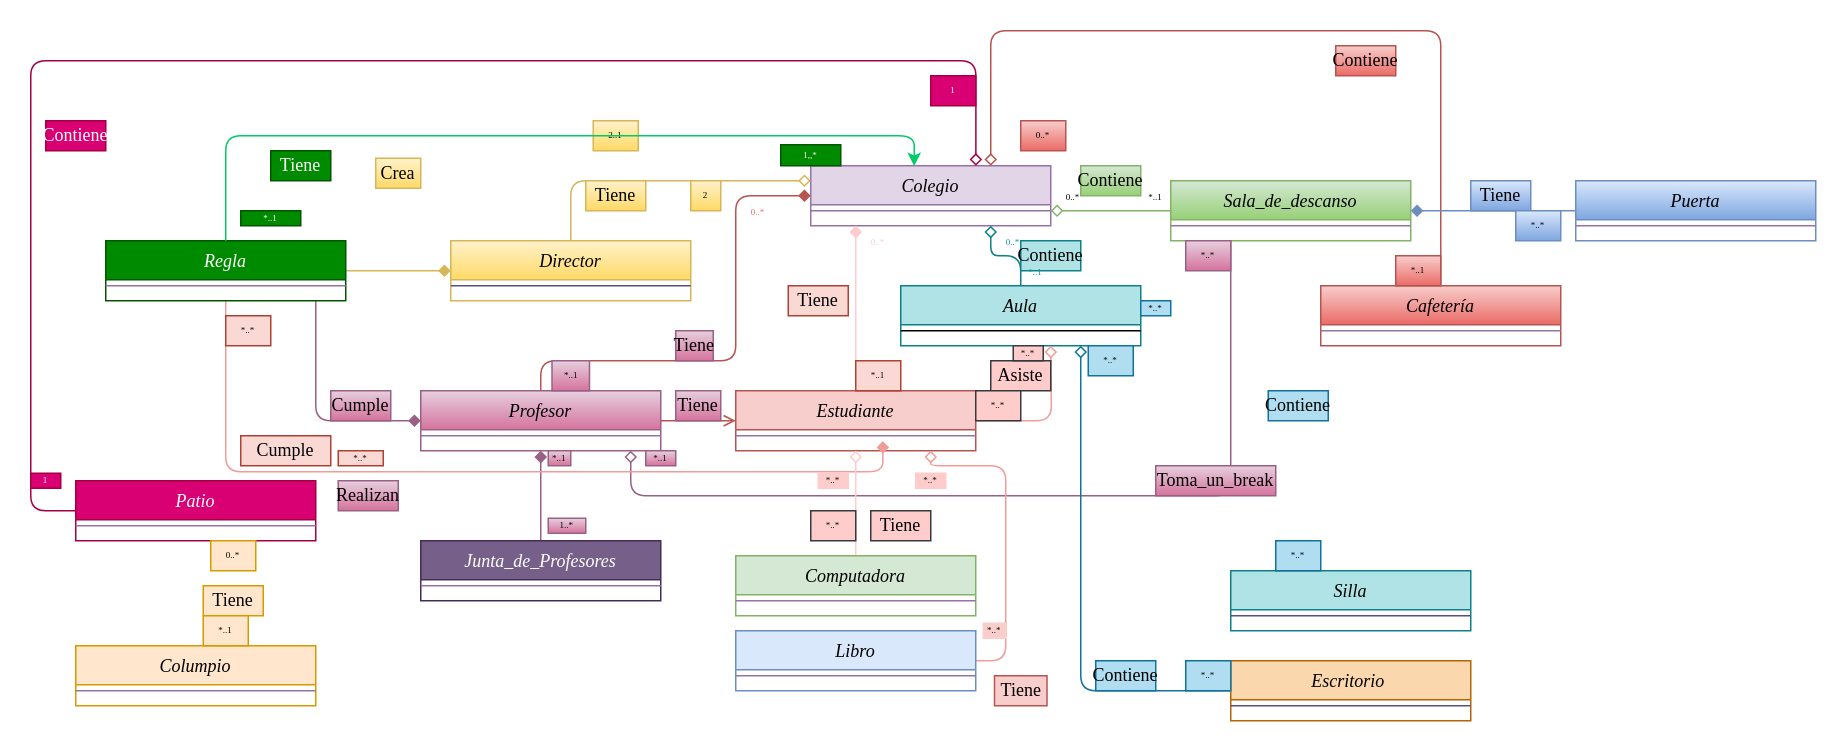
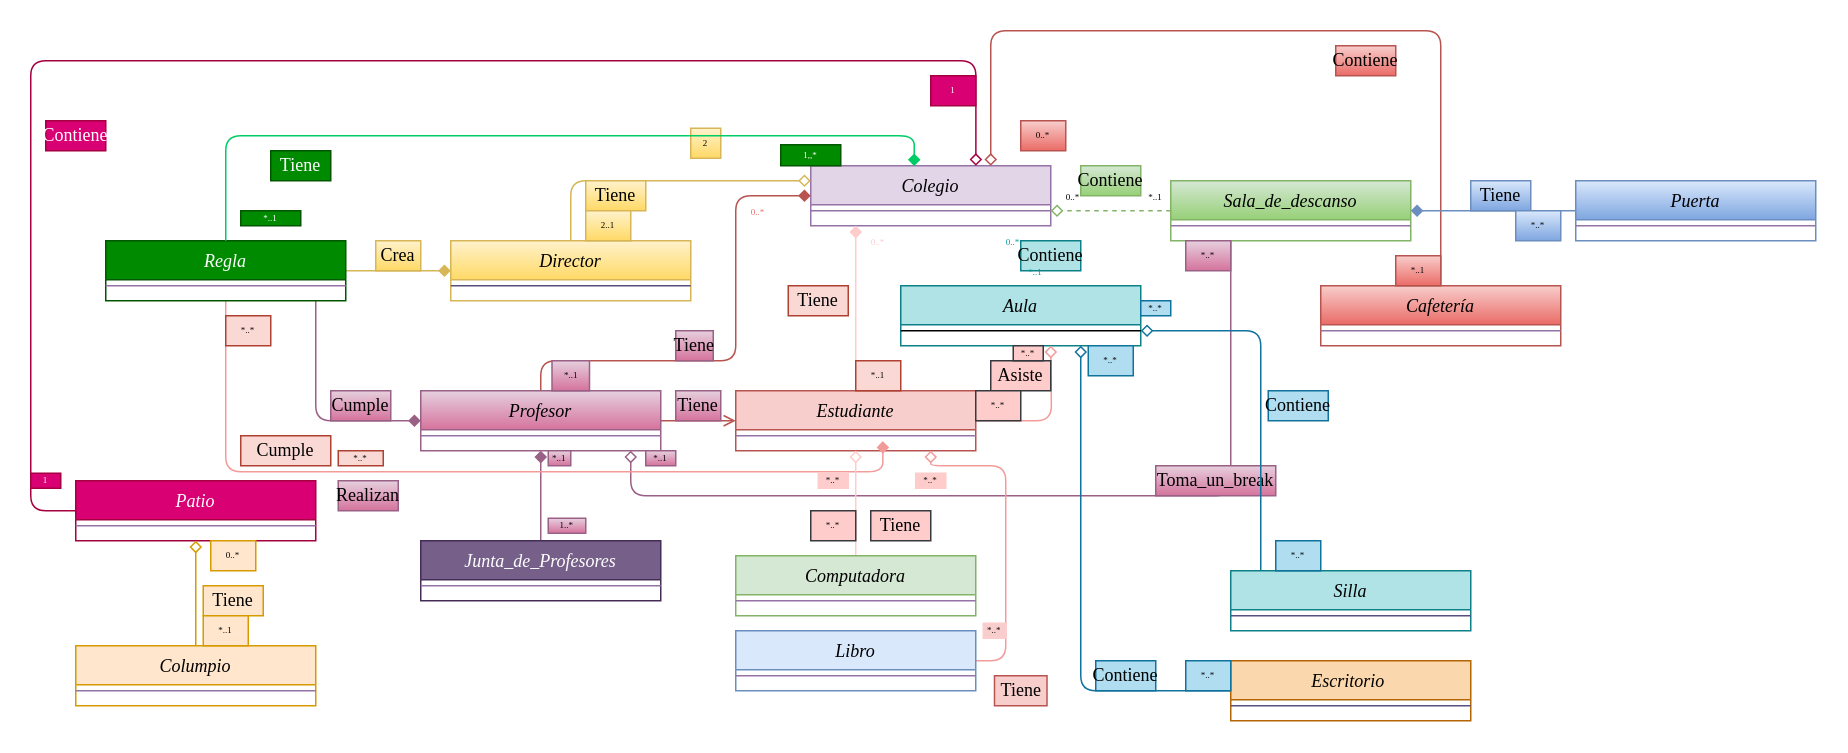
(616, 136) -> (608, 226)
(914, 154) -> (914, 153)
(398, 173) -> (398, 256)
(706, 196) -> (706, 143)
(1115, 211) -> (1115, 211)
(1012, 257) -> none
none -> (1261, 402)
none -> (196, 600)
